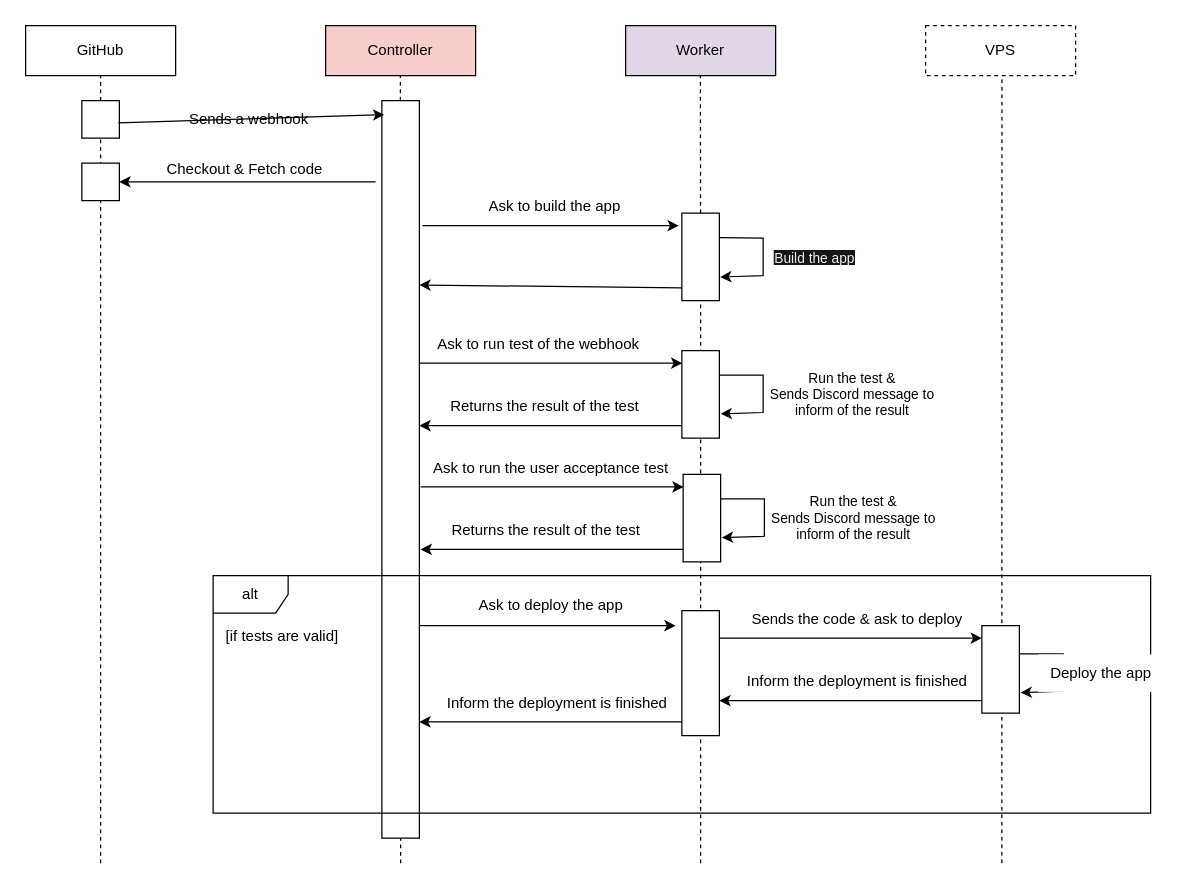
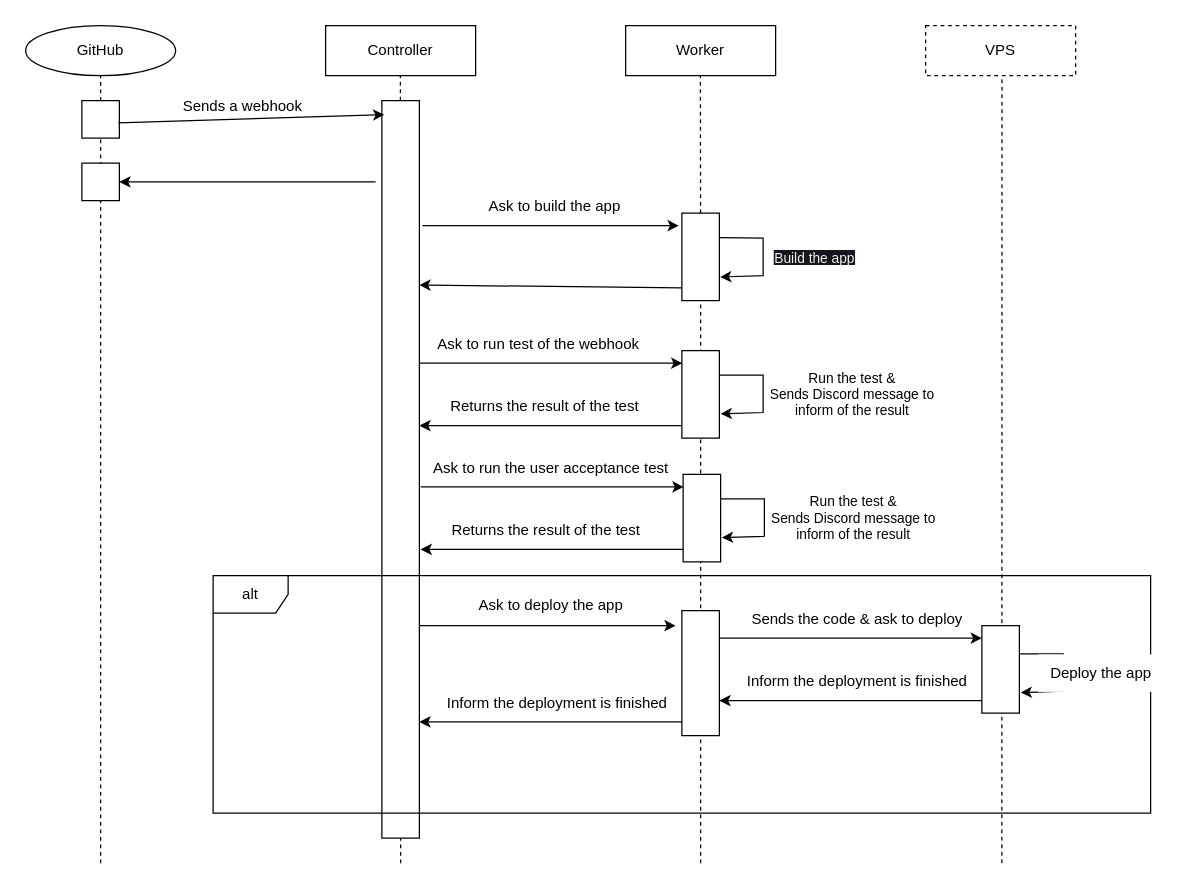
(101, 51) -> (101, 51)
(401, 51) -> (401, 51)
(701, 51) -> (701, 51)
(251, 119) -> (244, 107)
(244, 169) -> none
(282, 637) -> none
